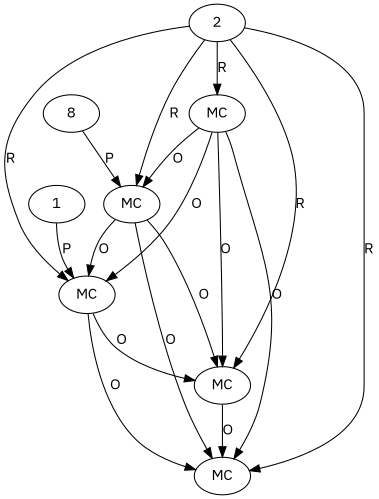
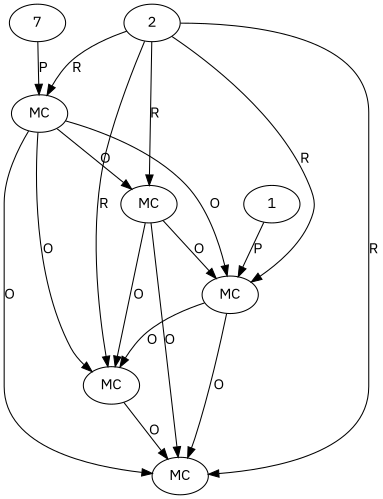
none -> (38, 23)
(71, 114) -> none
